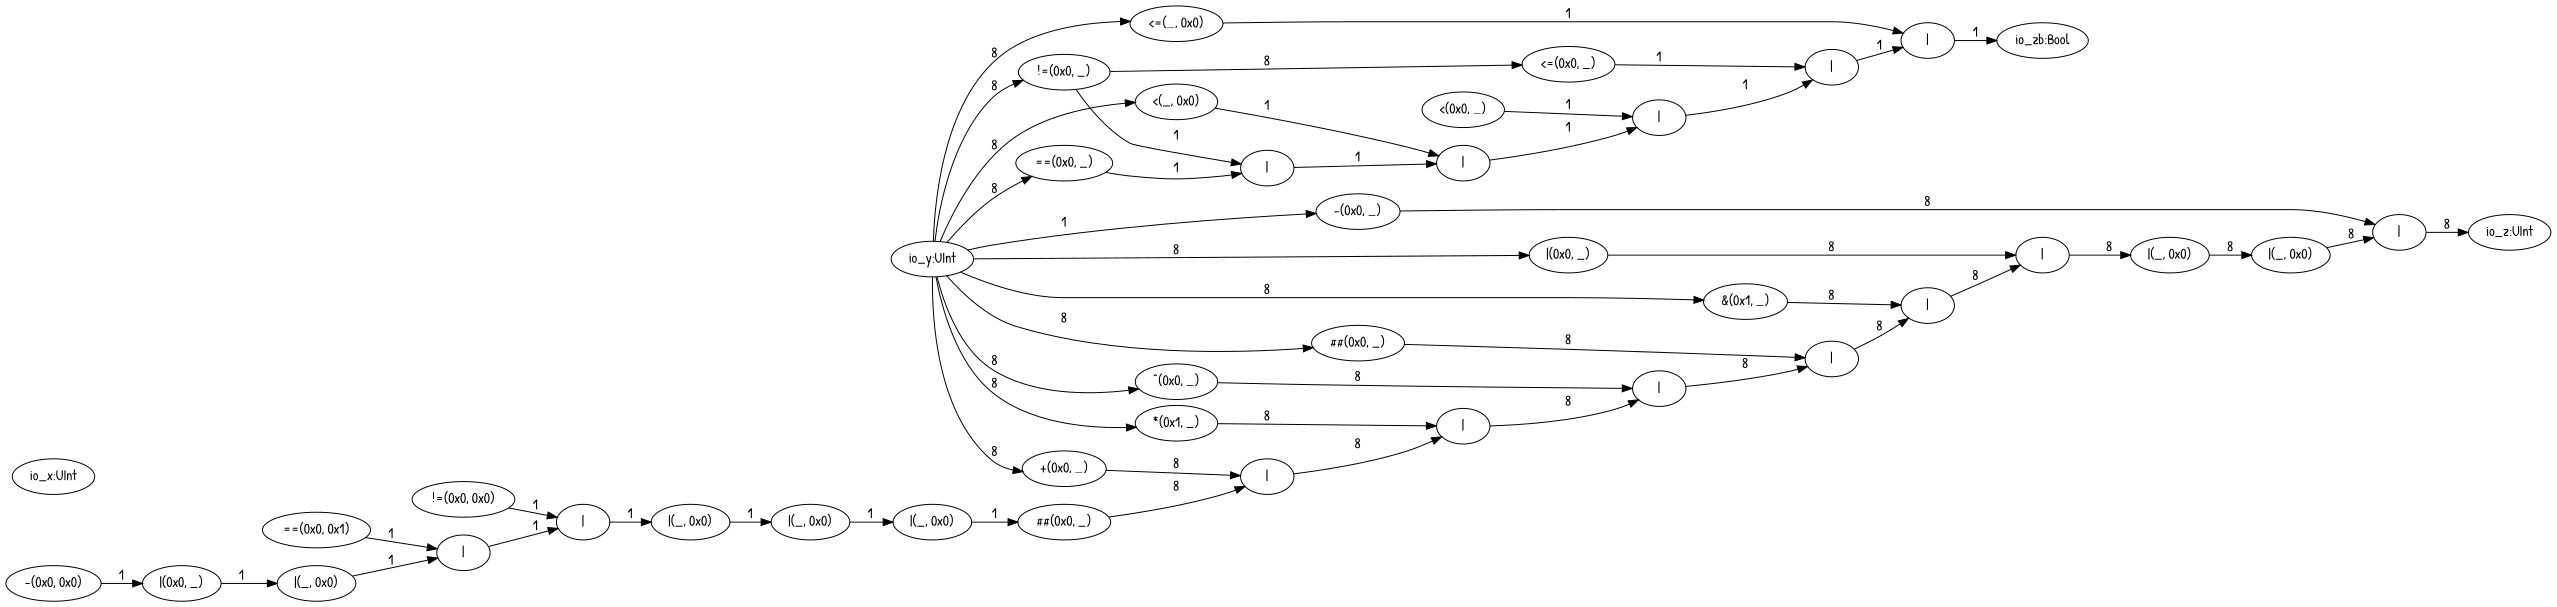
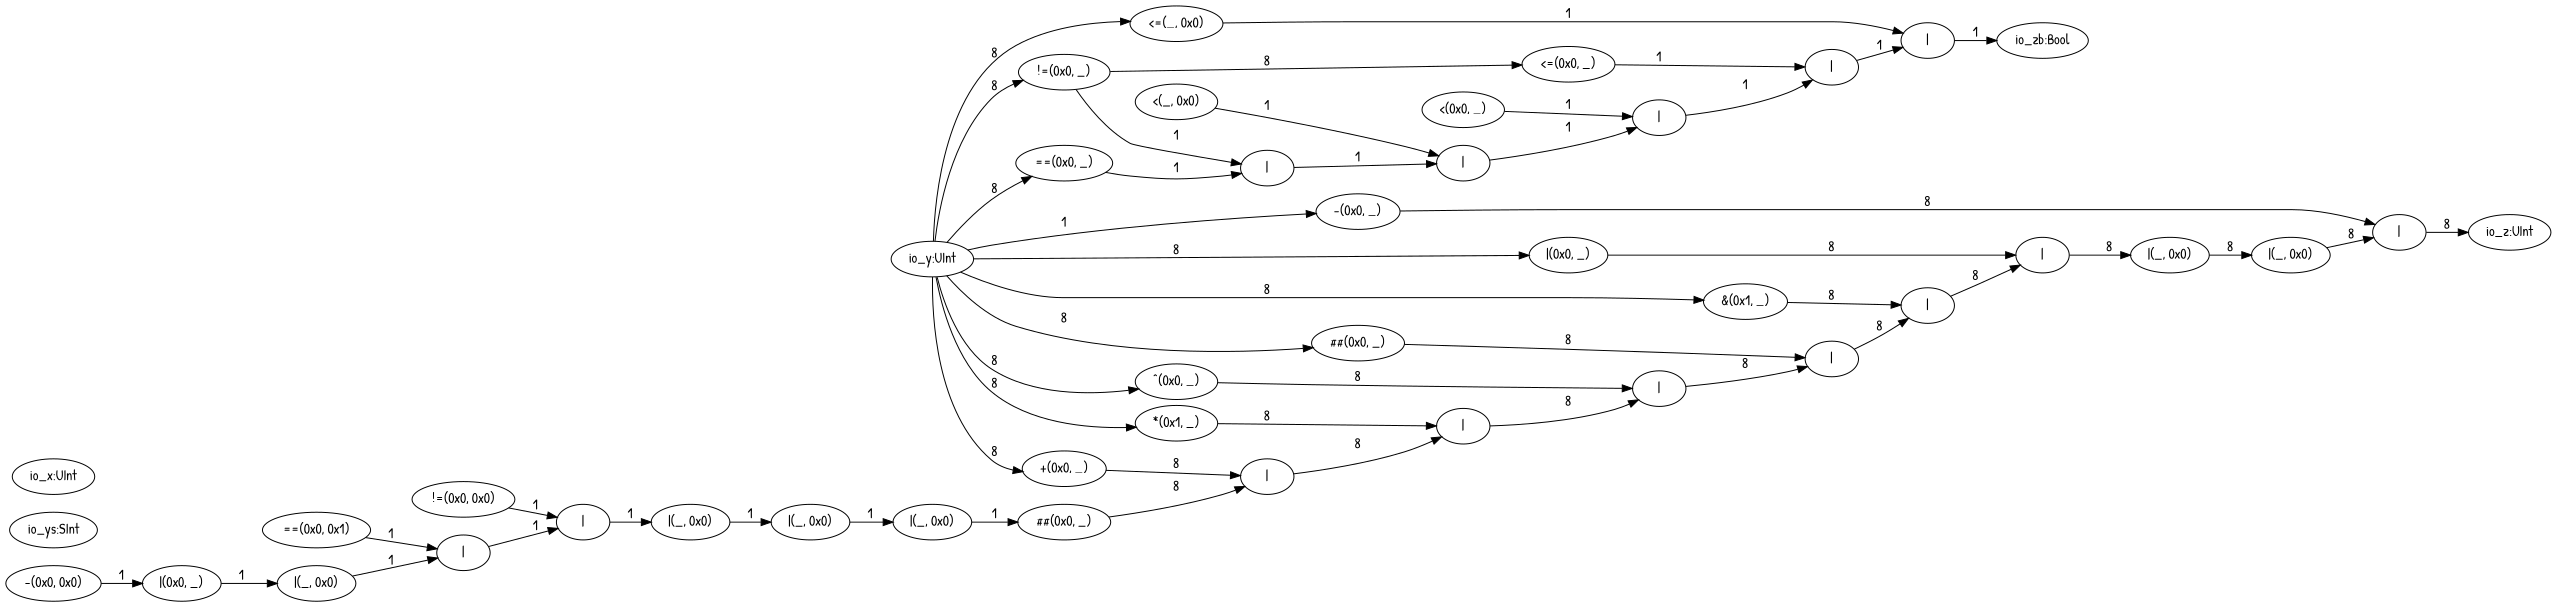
(1010, 141) -> none
none -> (53, 530)
